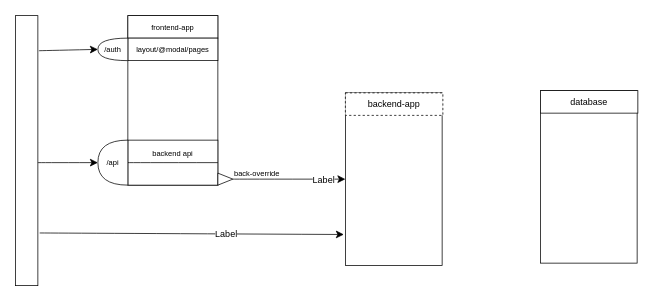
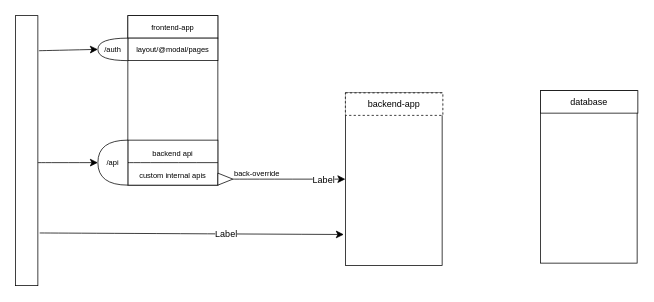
none -> (173, 174)
